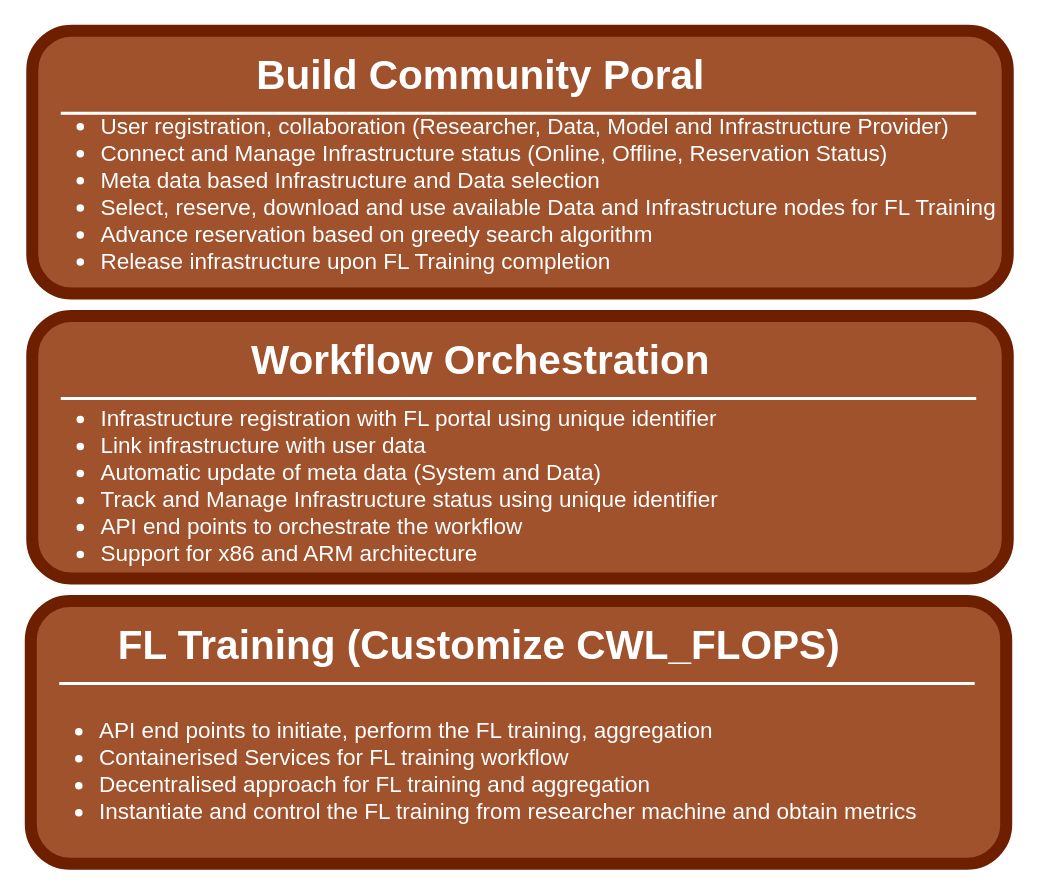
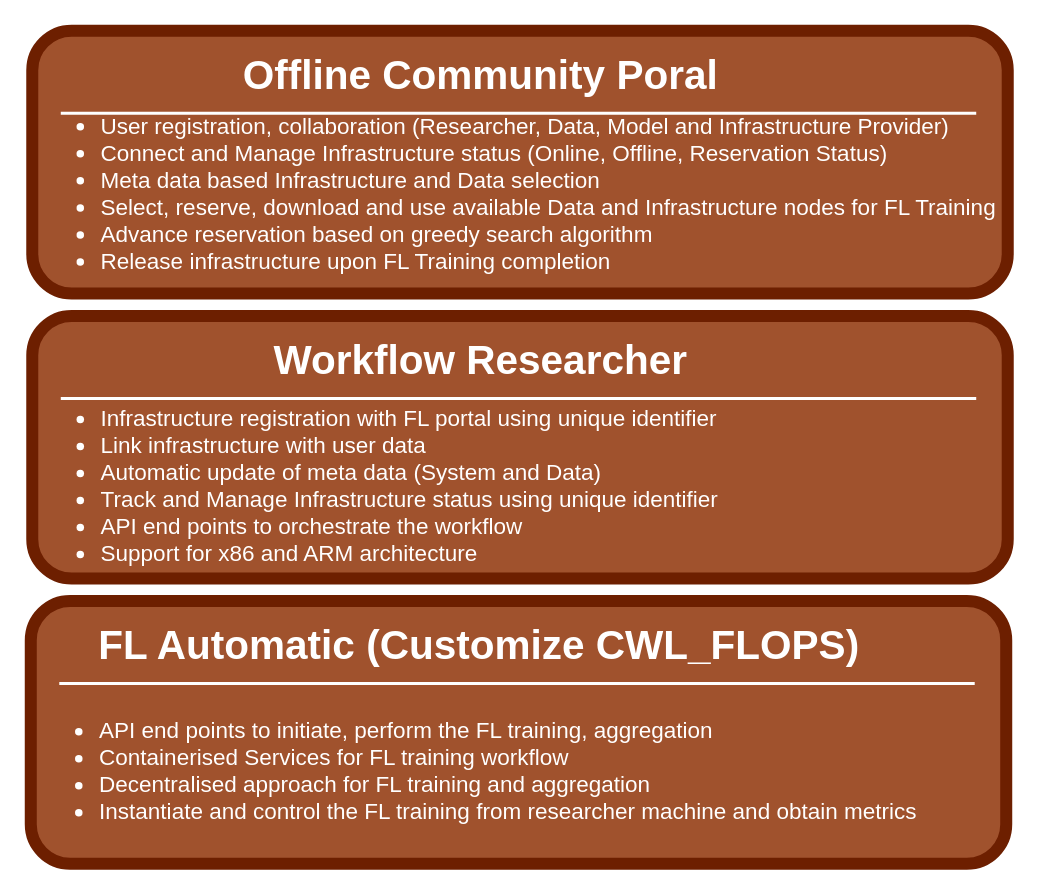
(481, 76) -> (481, 76)
(481, 361) -> (481, 361)
(479, 646) -> (479, 646)
